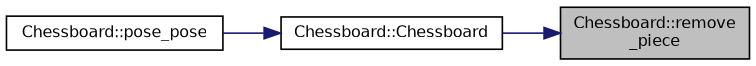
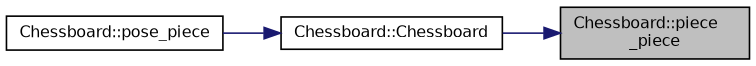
(115, 33) -> (115, 33)
(655, 33) -> (655, 33)
